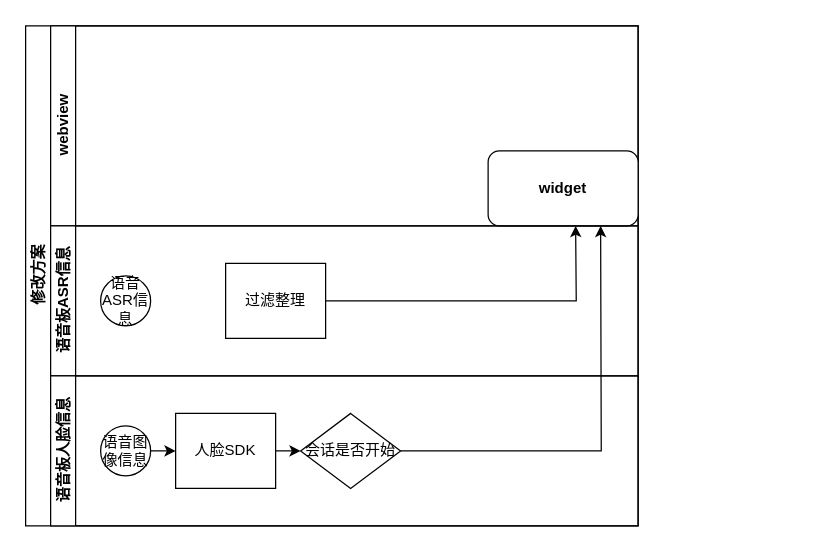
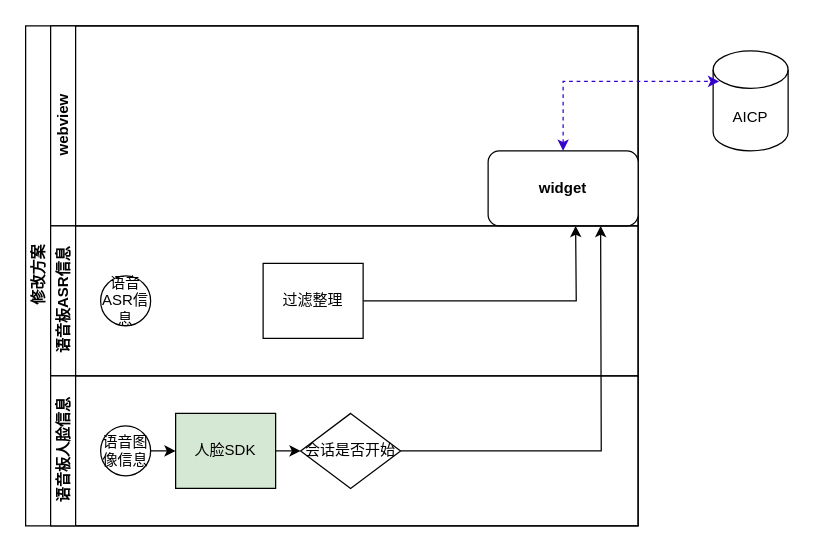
none -> (606, 81)
none -> (751, 101)
(276, 301) -> (313, 301)
(226, 451) -> (226, 451)
